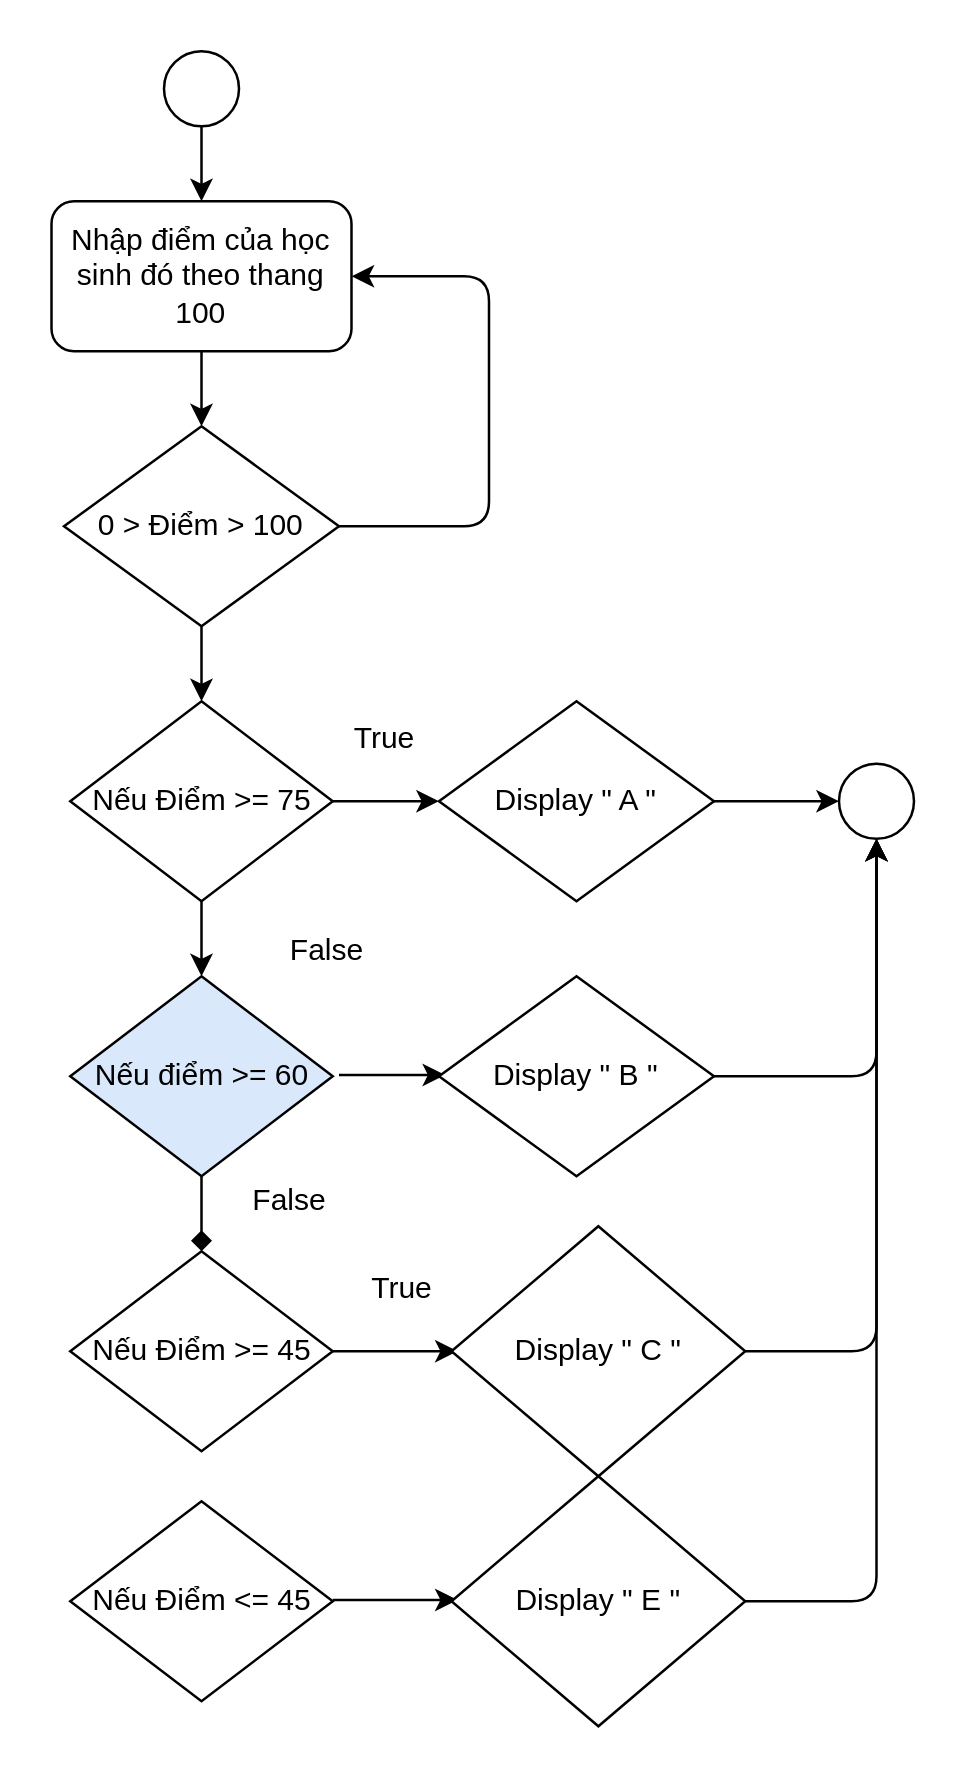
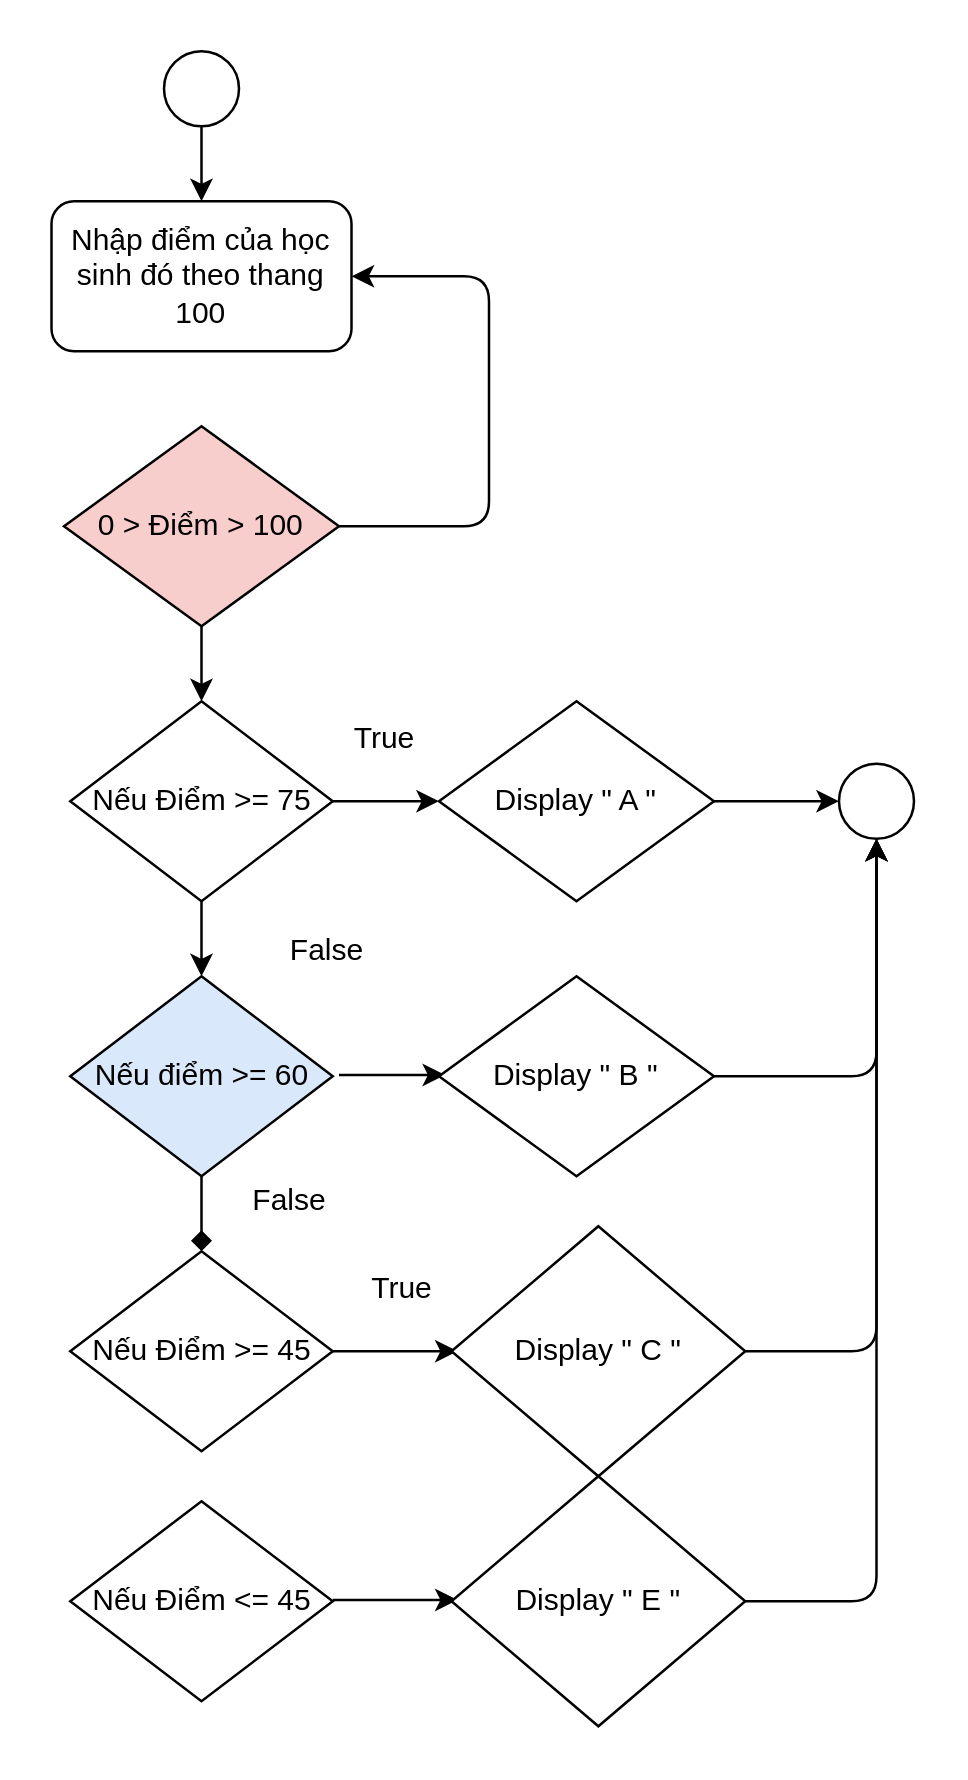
(201, 397) -> none
(201, 526) -> (201, 526)
